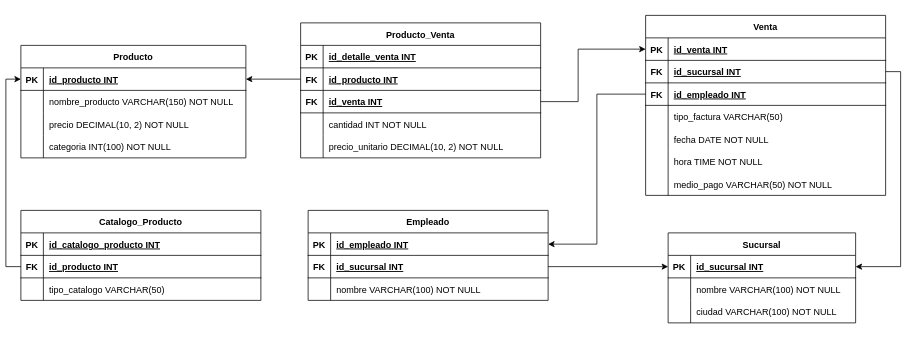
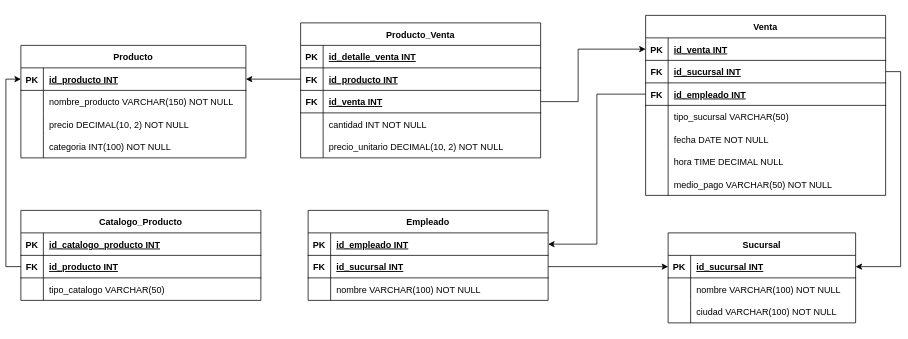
(732, 117) -> (733, 117)
(715, 162) -> (725, 162)
